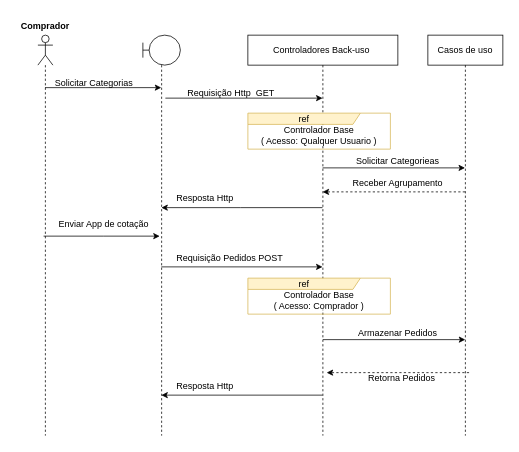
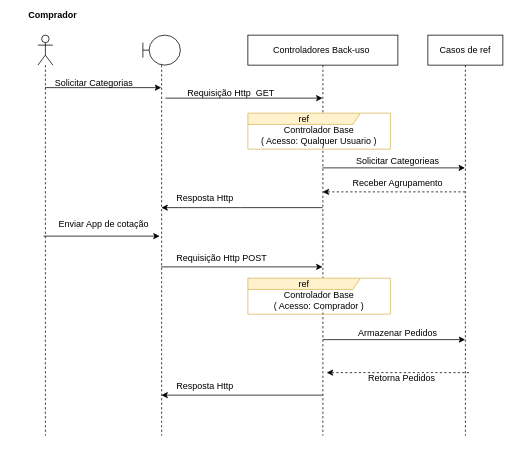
(45, 25) -> (53, 14)
(465, 50) -> (465, 50)
(228, 258) -> (222, 258)
